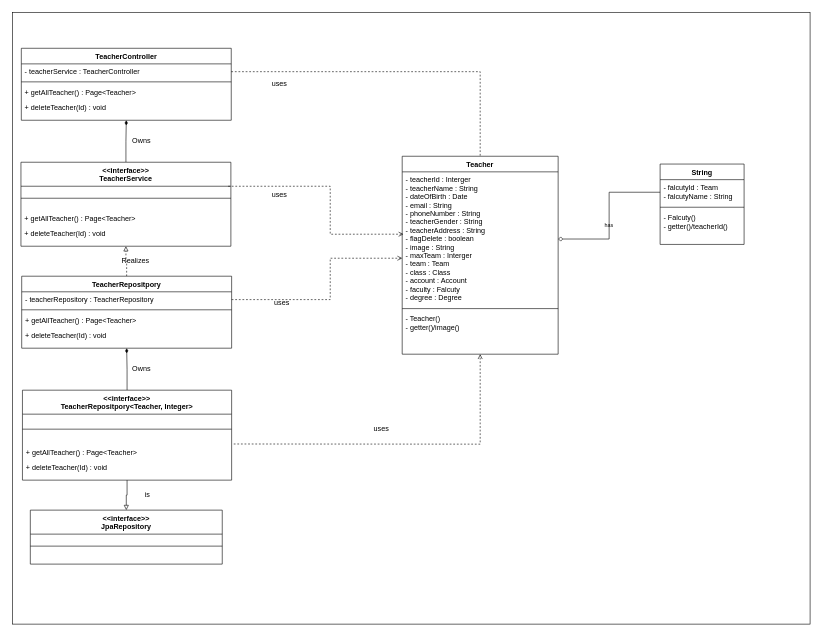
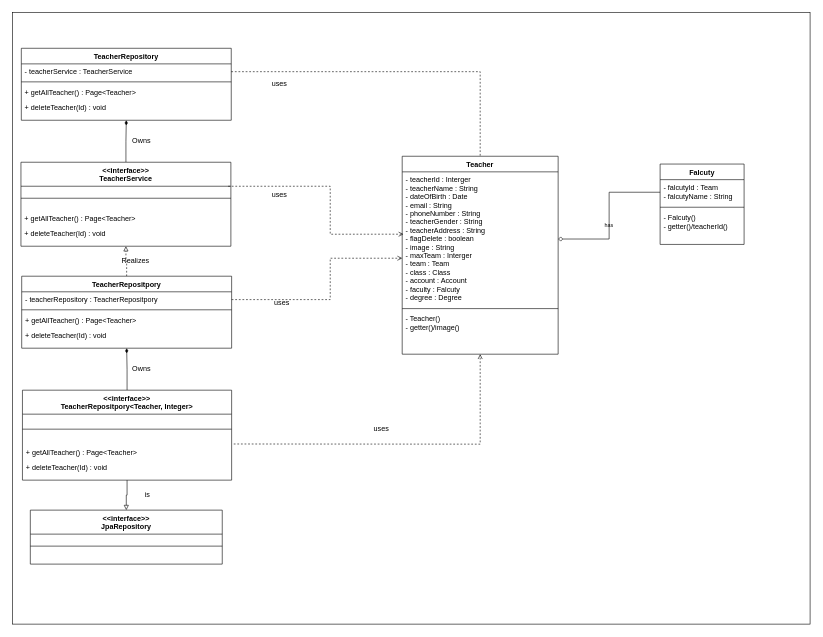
(126, 56) -> (126, 56)
(91, 72) -> (86, 72)
(702, 172) -> (702, 172)
(98, 300) -> (100, 300)
